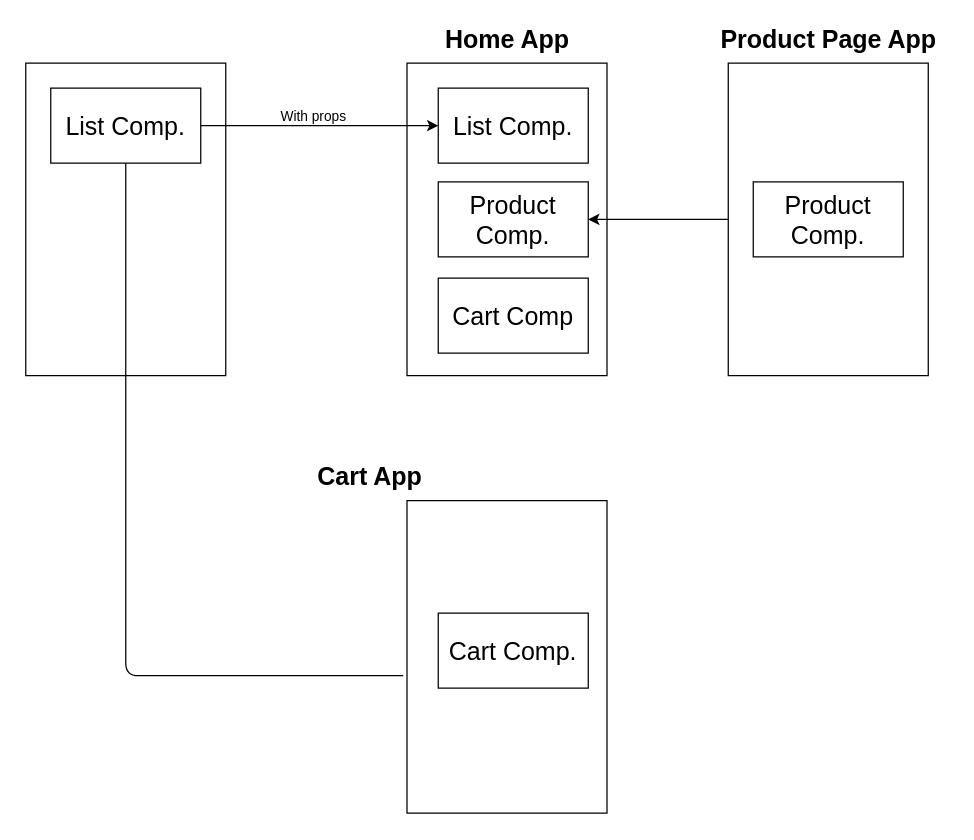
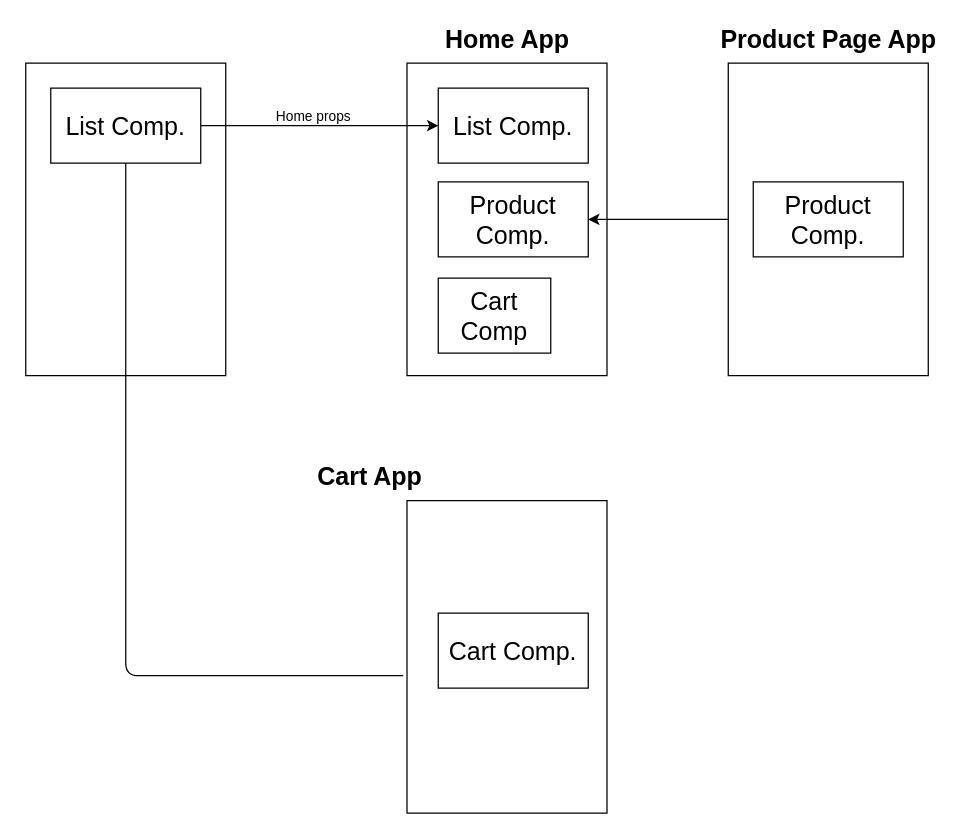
(314, 112) -> (314, 112)
(513, 316) -> (494, 316)
